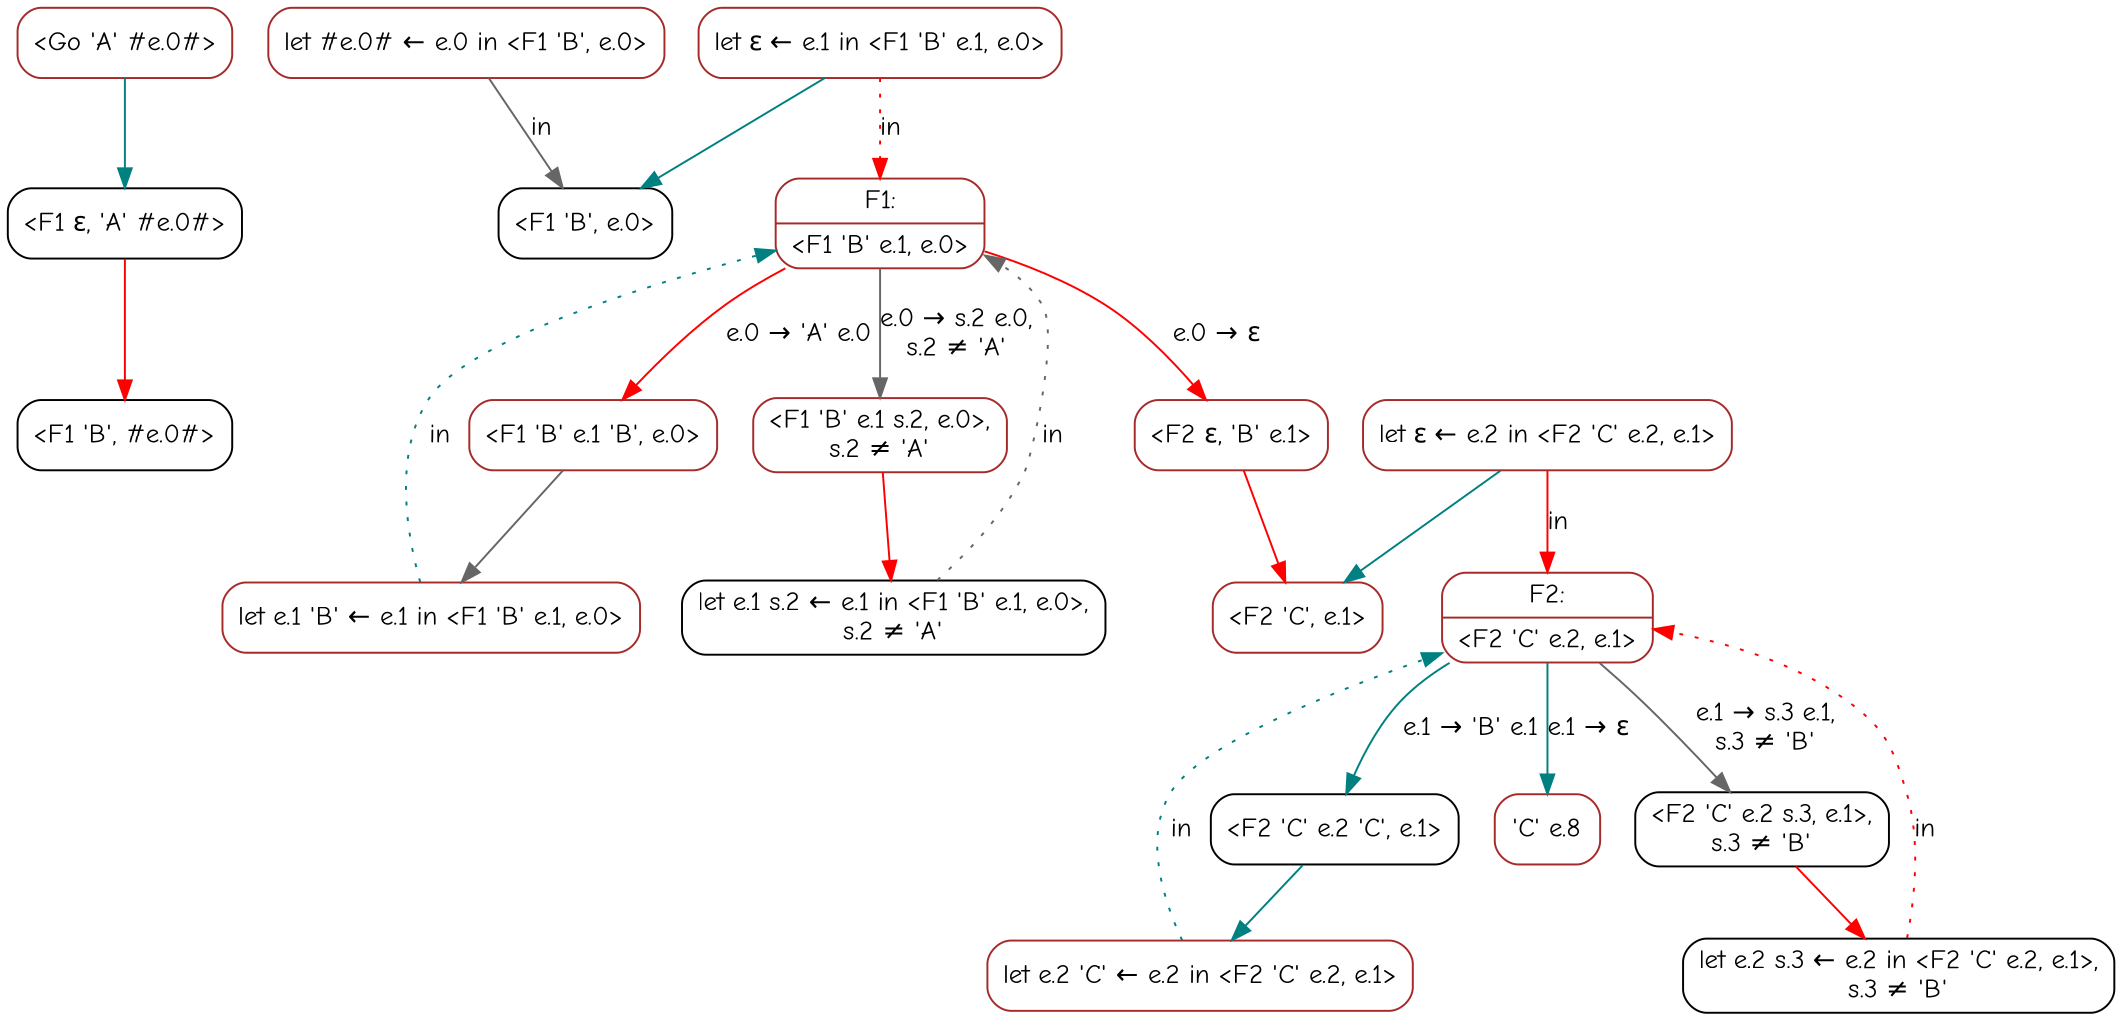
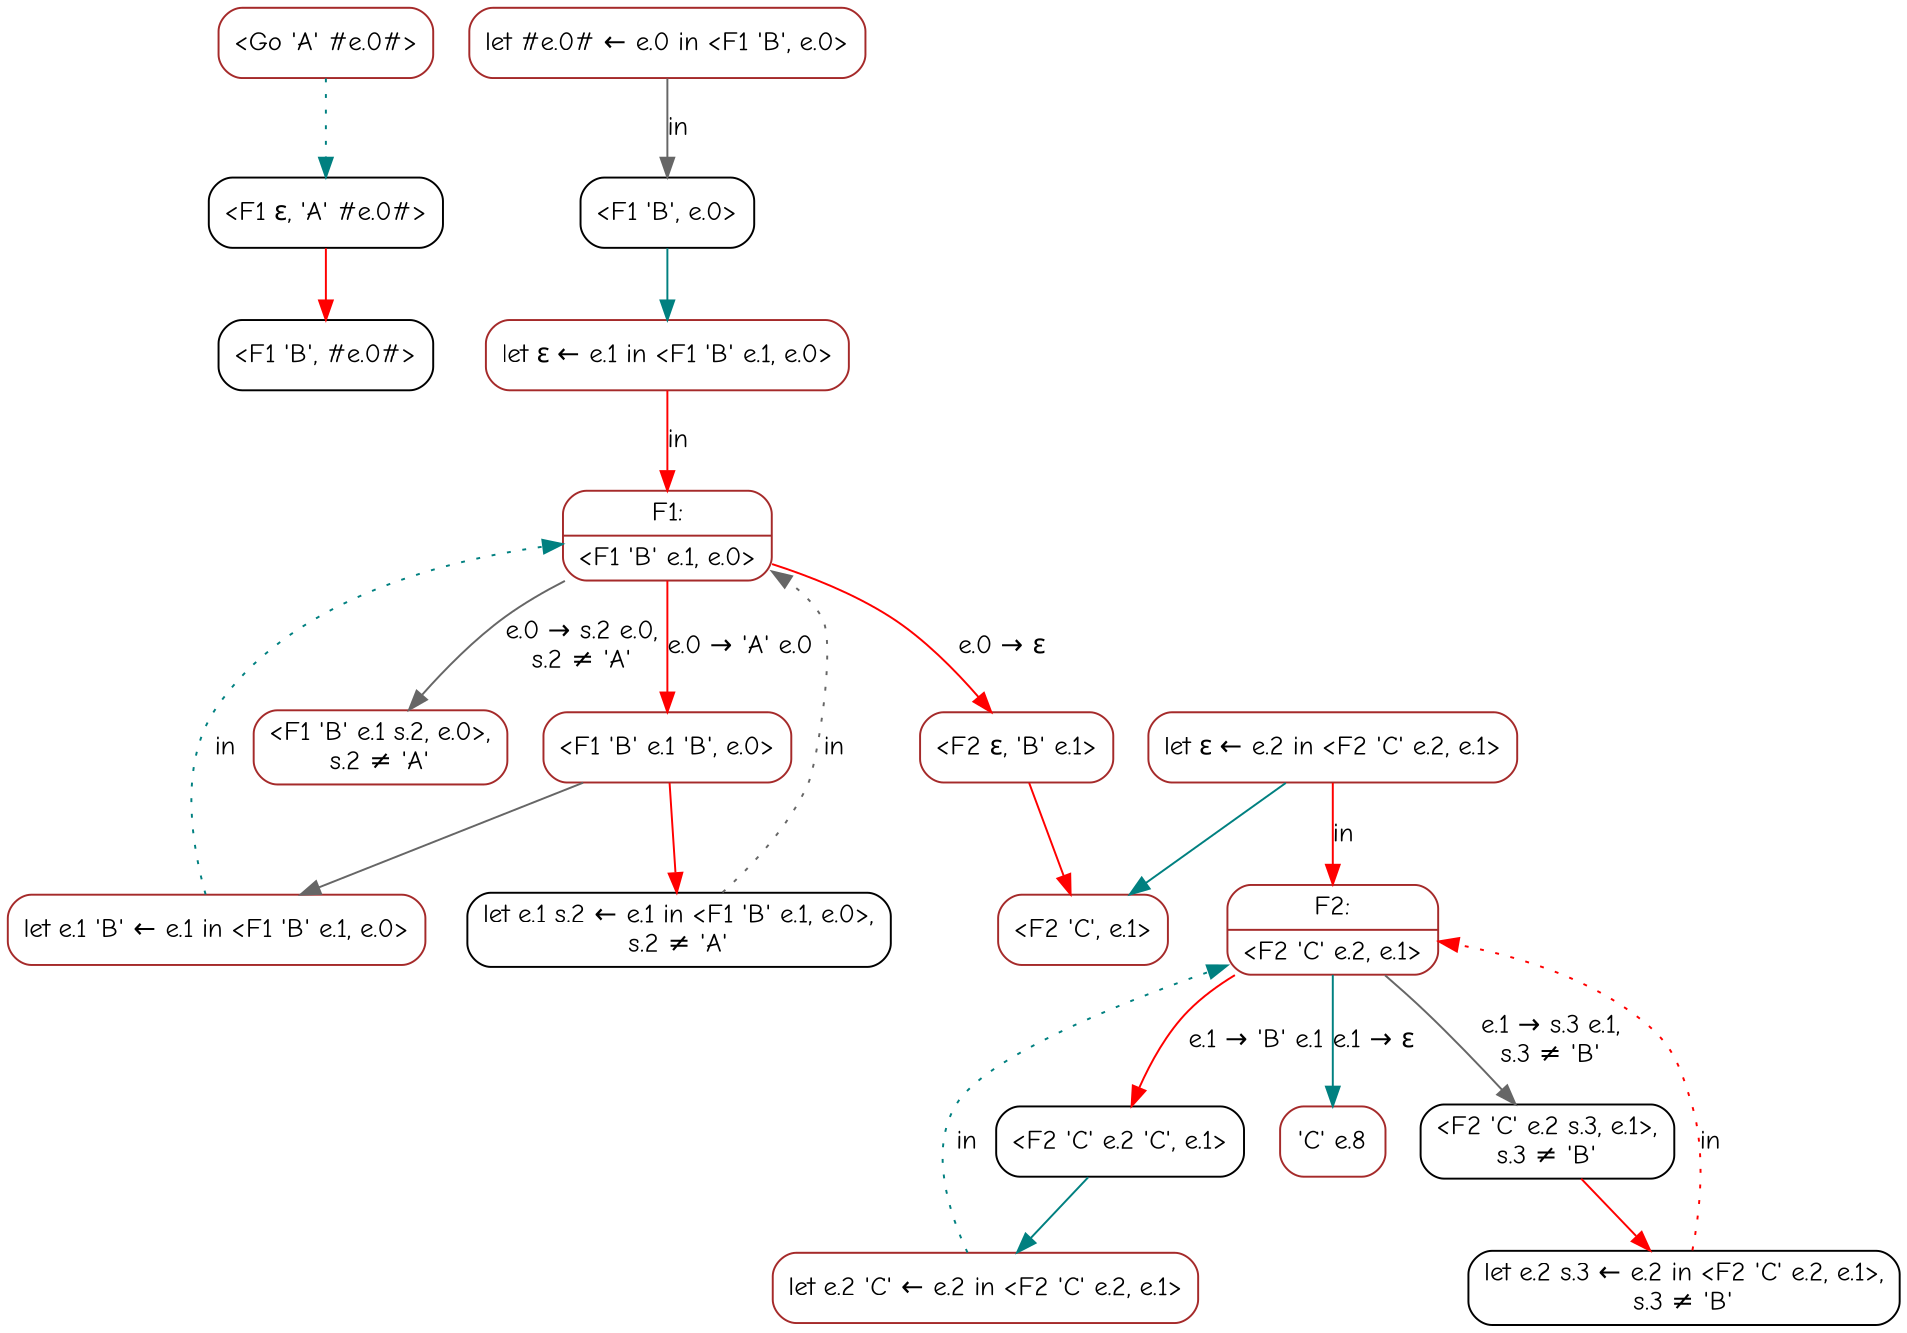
(880, 118) -> (667, 431)
(125, 123) -> (326, 118)
(741, 128) -> (667, 274)
(886, 517) -> (673, 828)
(1392, 711) -> (1178, 1023)
